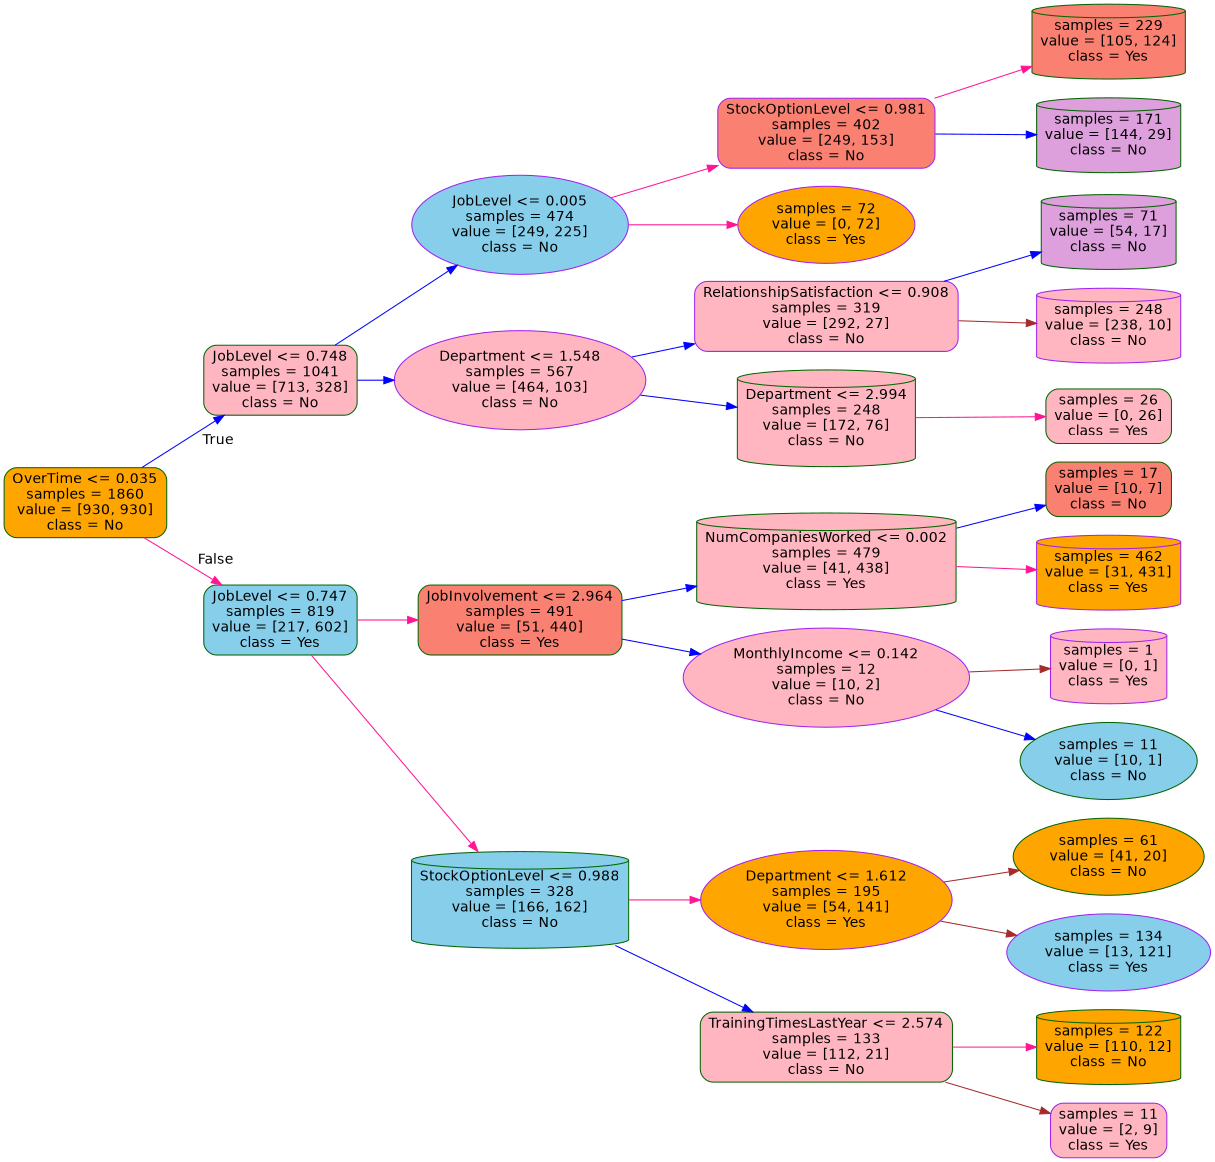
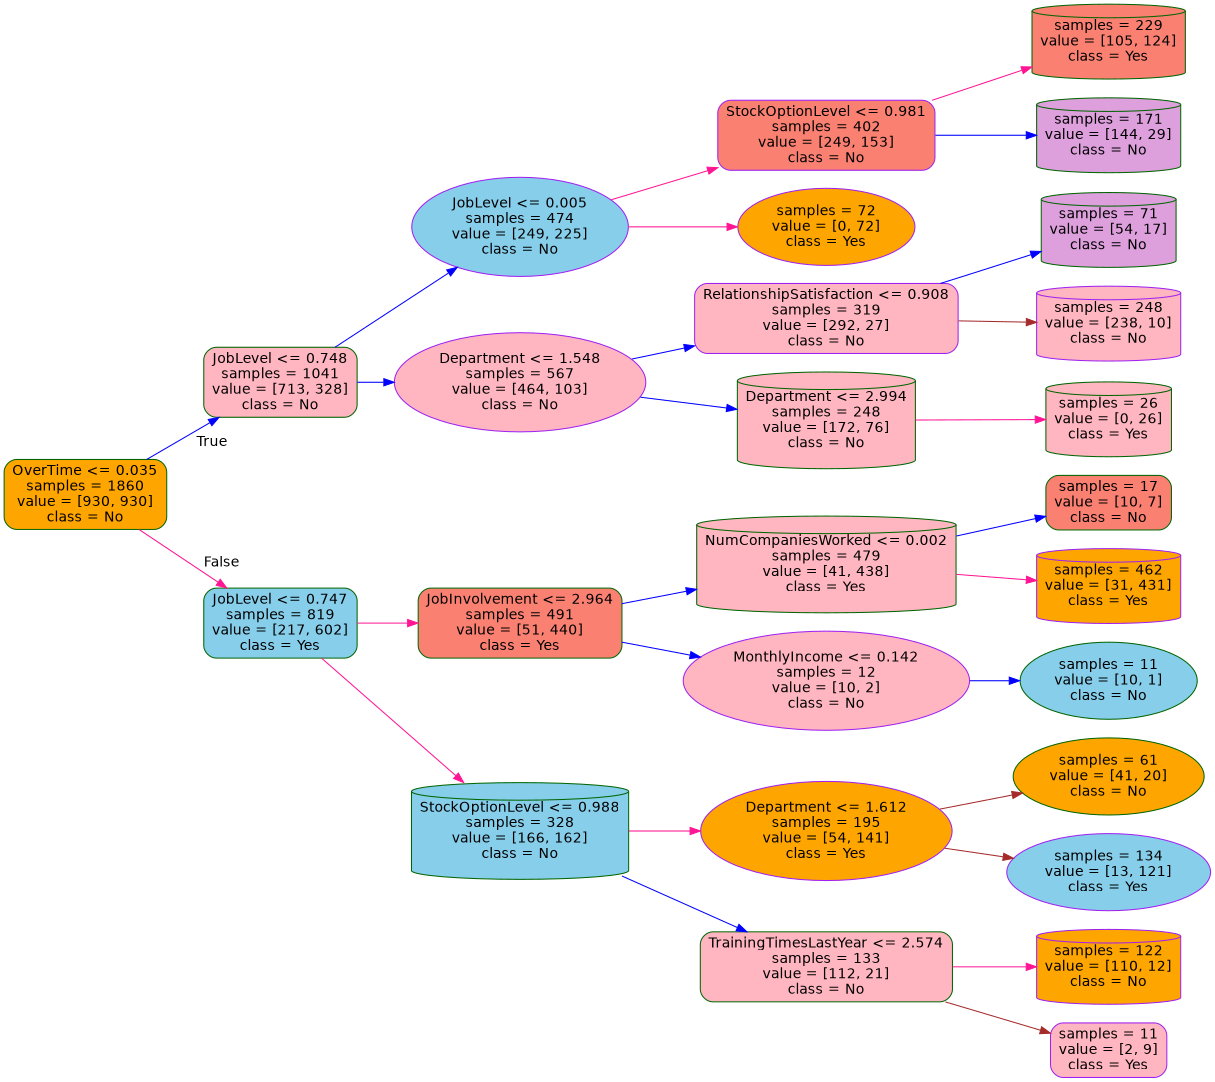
(1109, 416) -> (1109, 419)
(1109, 666) -> none
(1109, 1047) -> (1109, 967)
